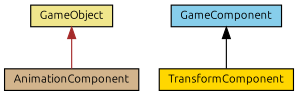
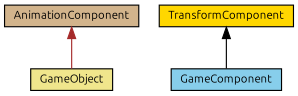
(72, 54) -> (72, 54)
(226, 54) -> (226, 54)
